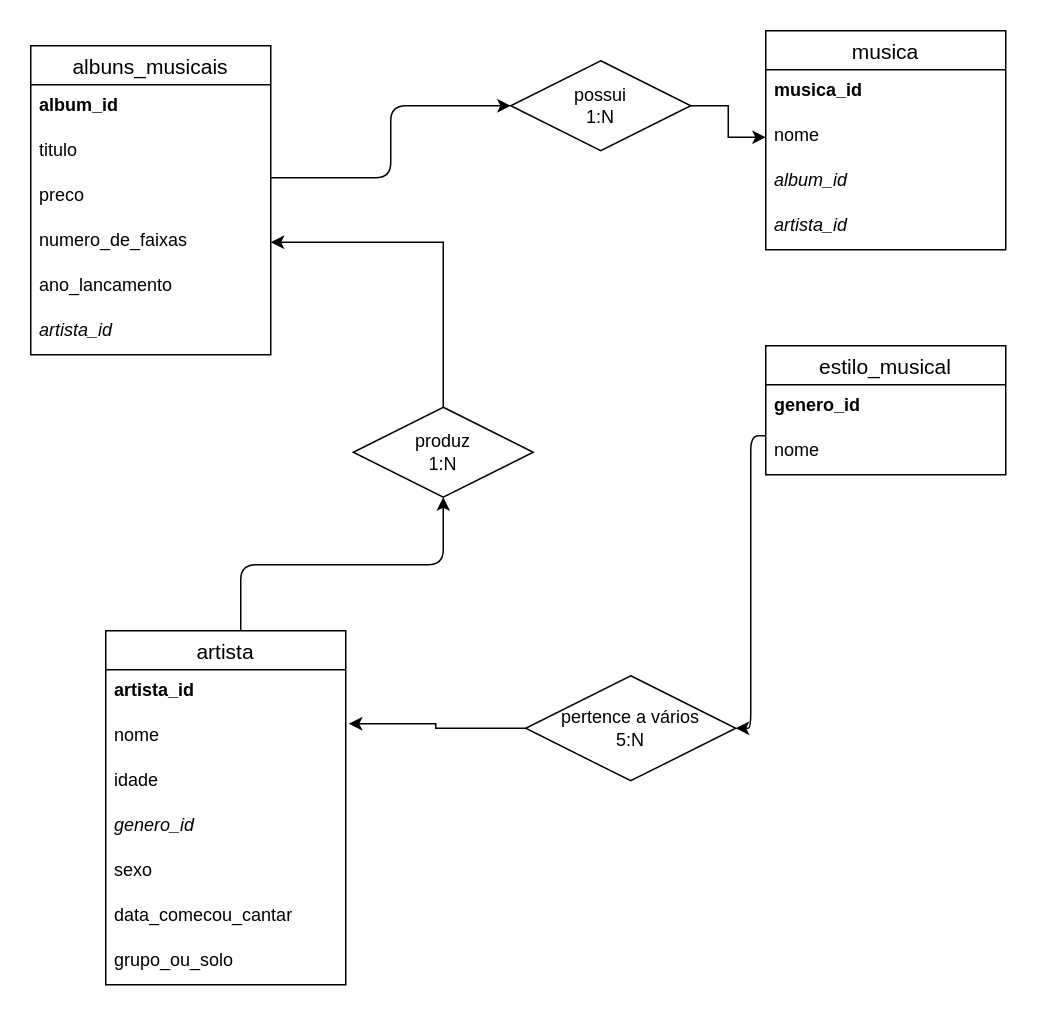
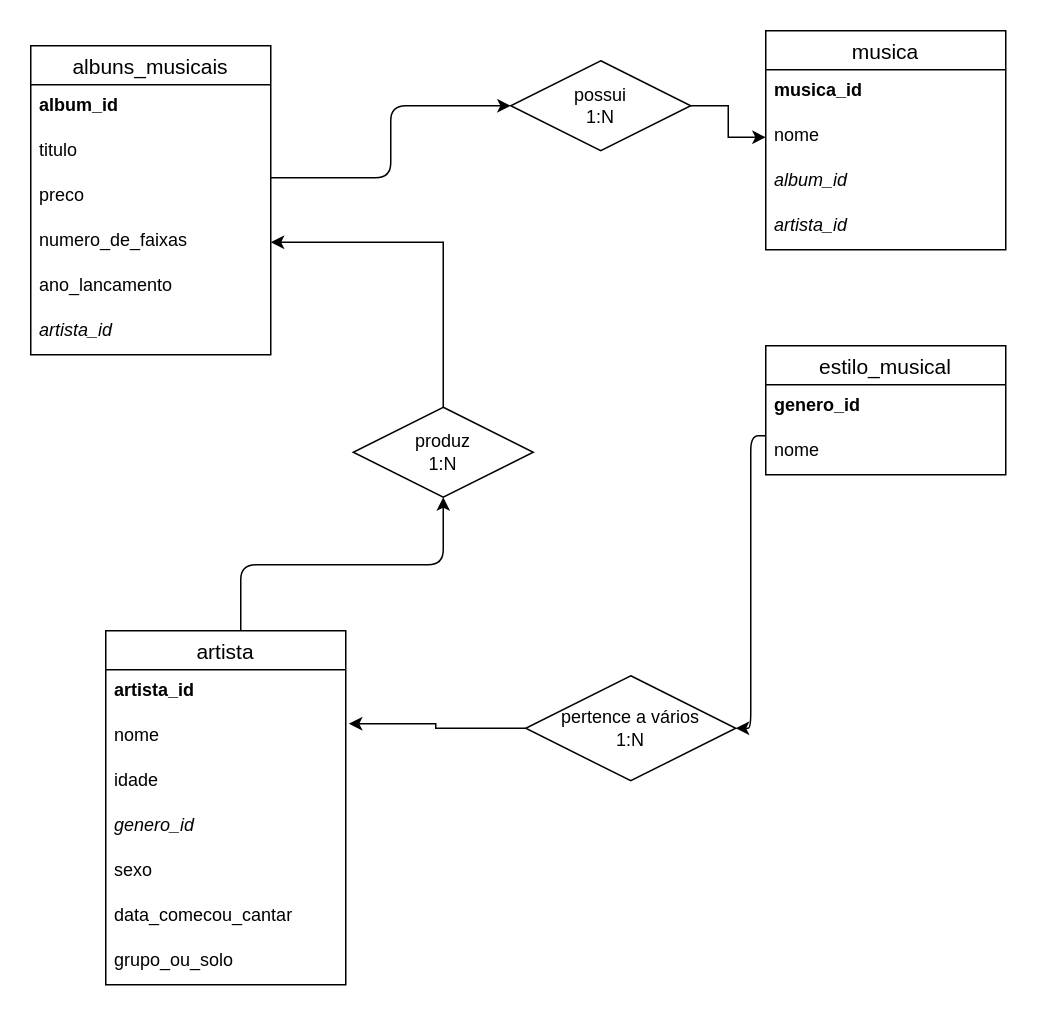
(631, 728) -> (631, 728)
